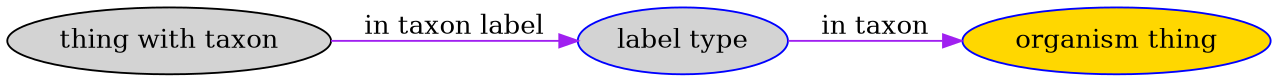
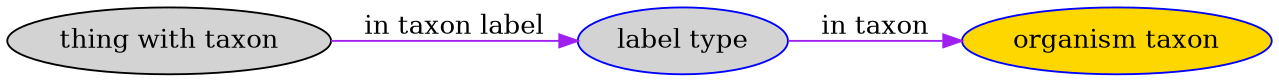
(1117, 41) -> (1117, 41)
